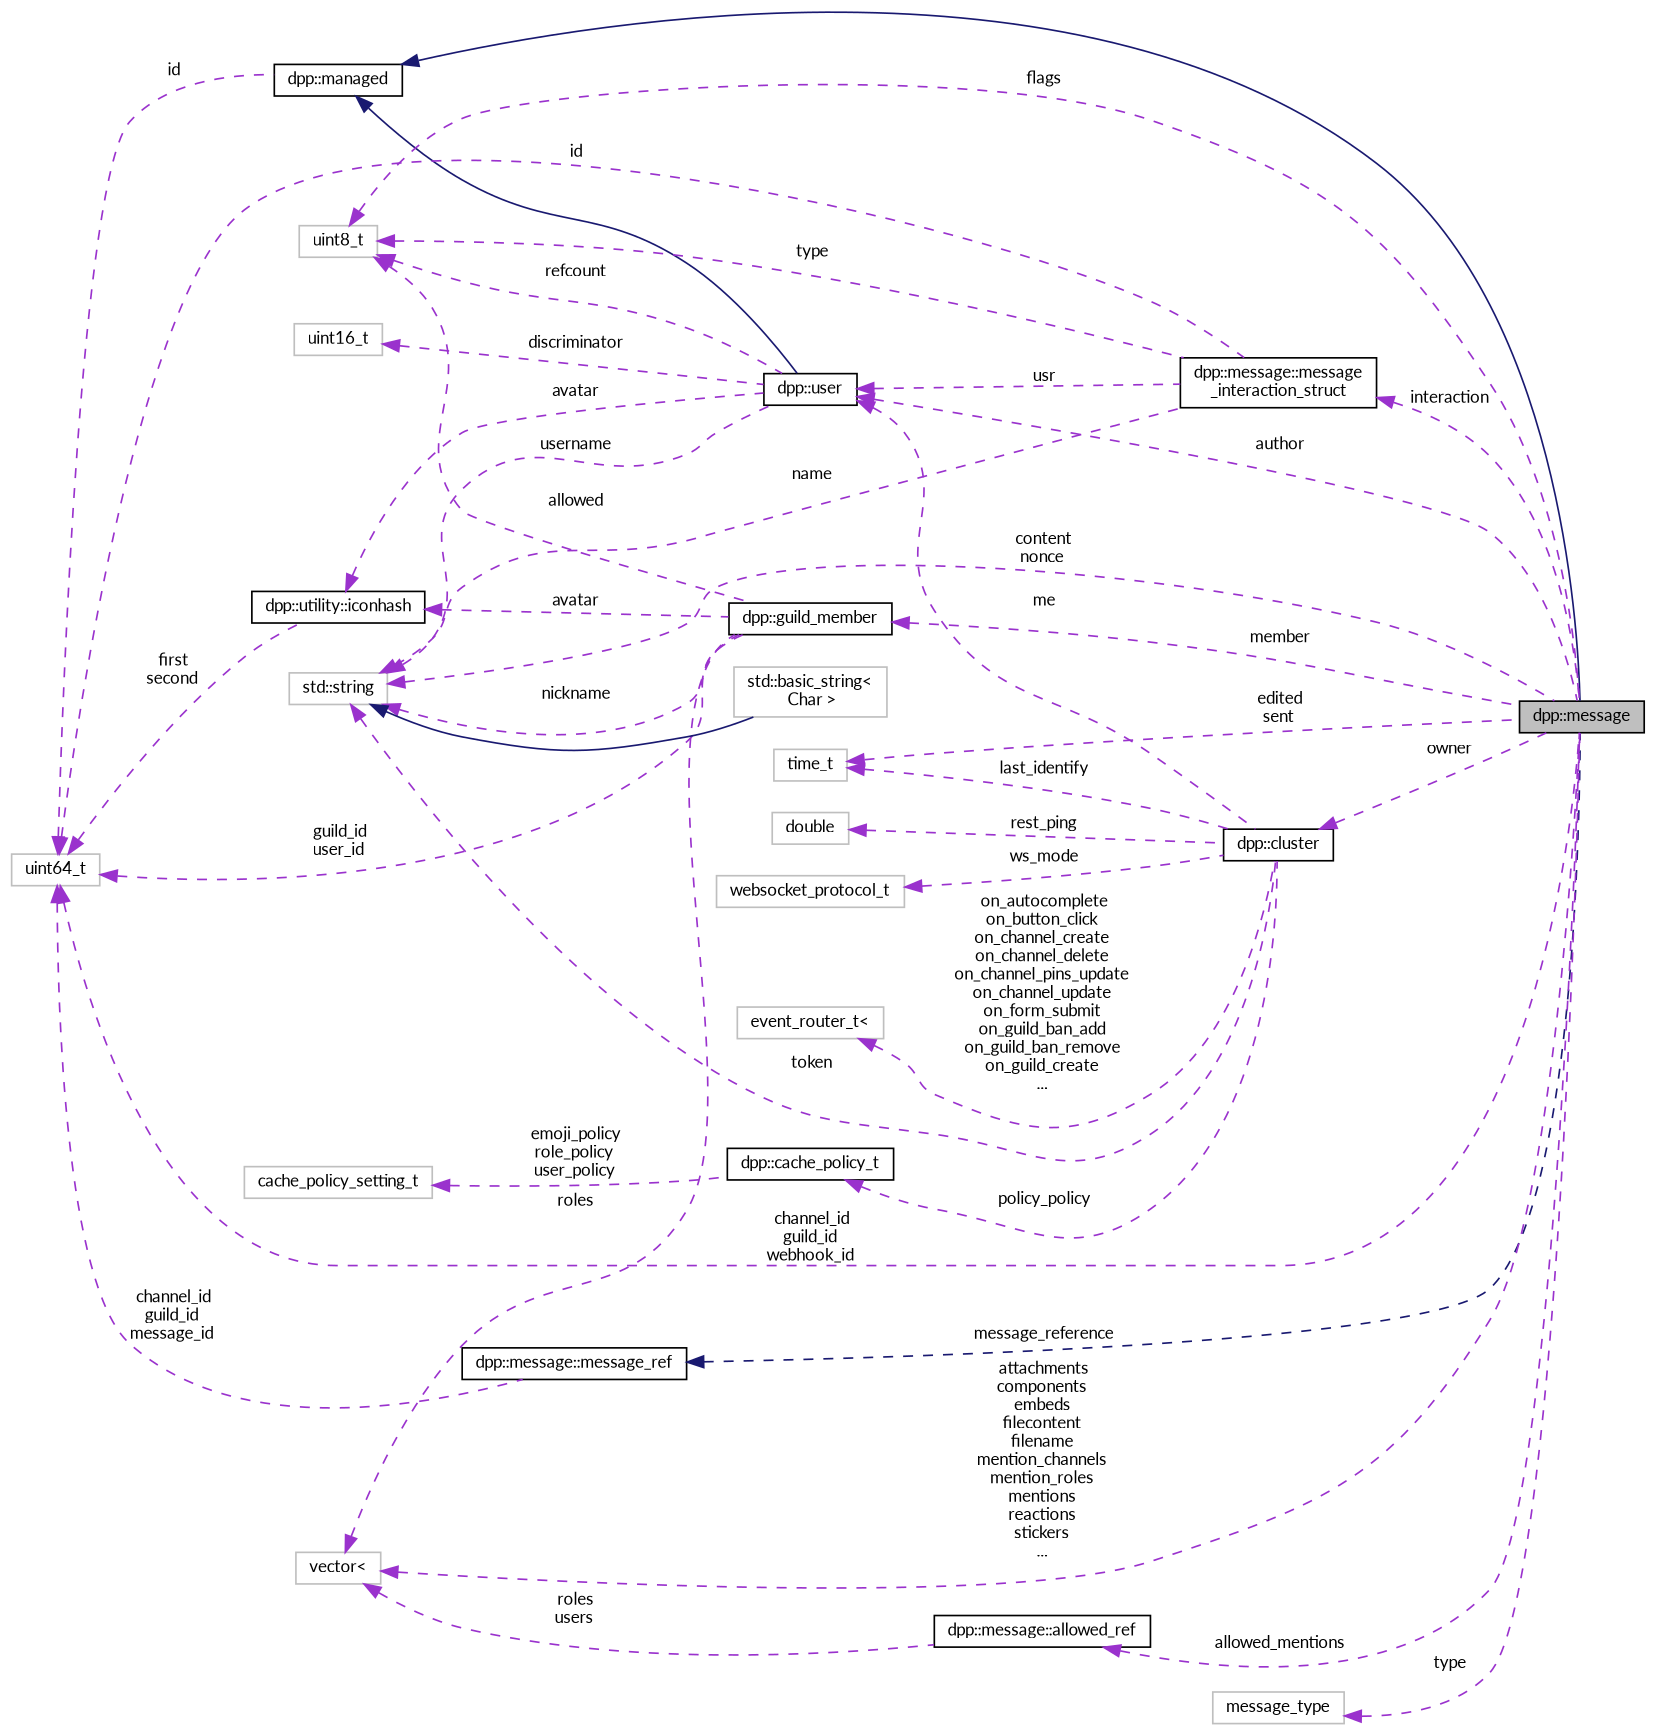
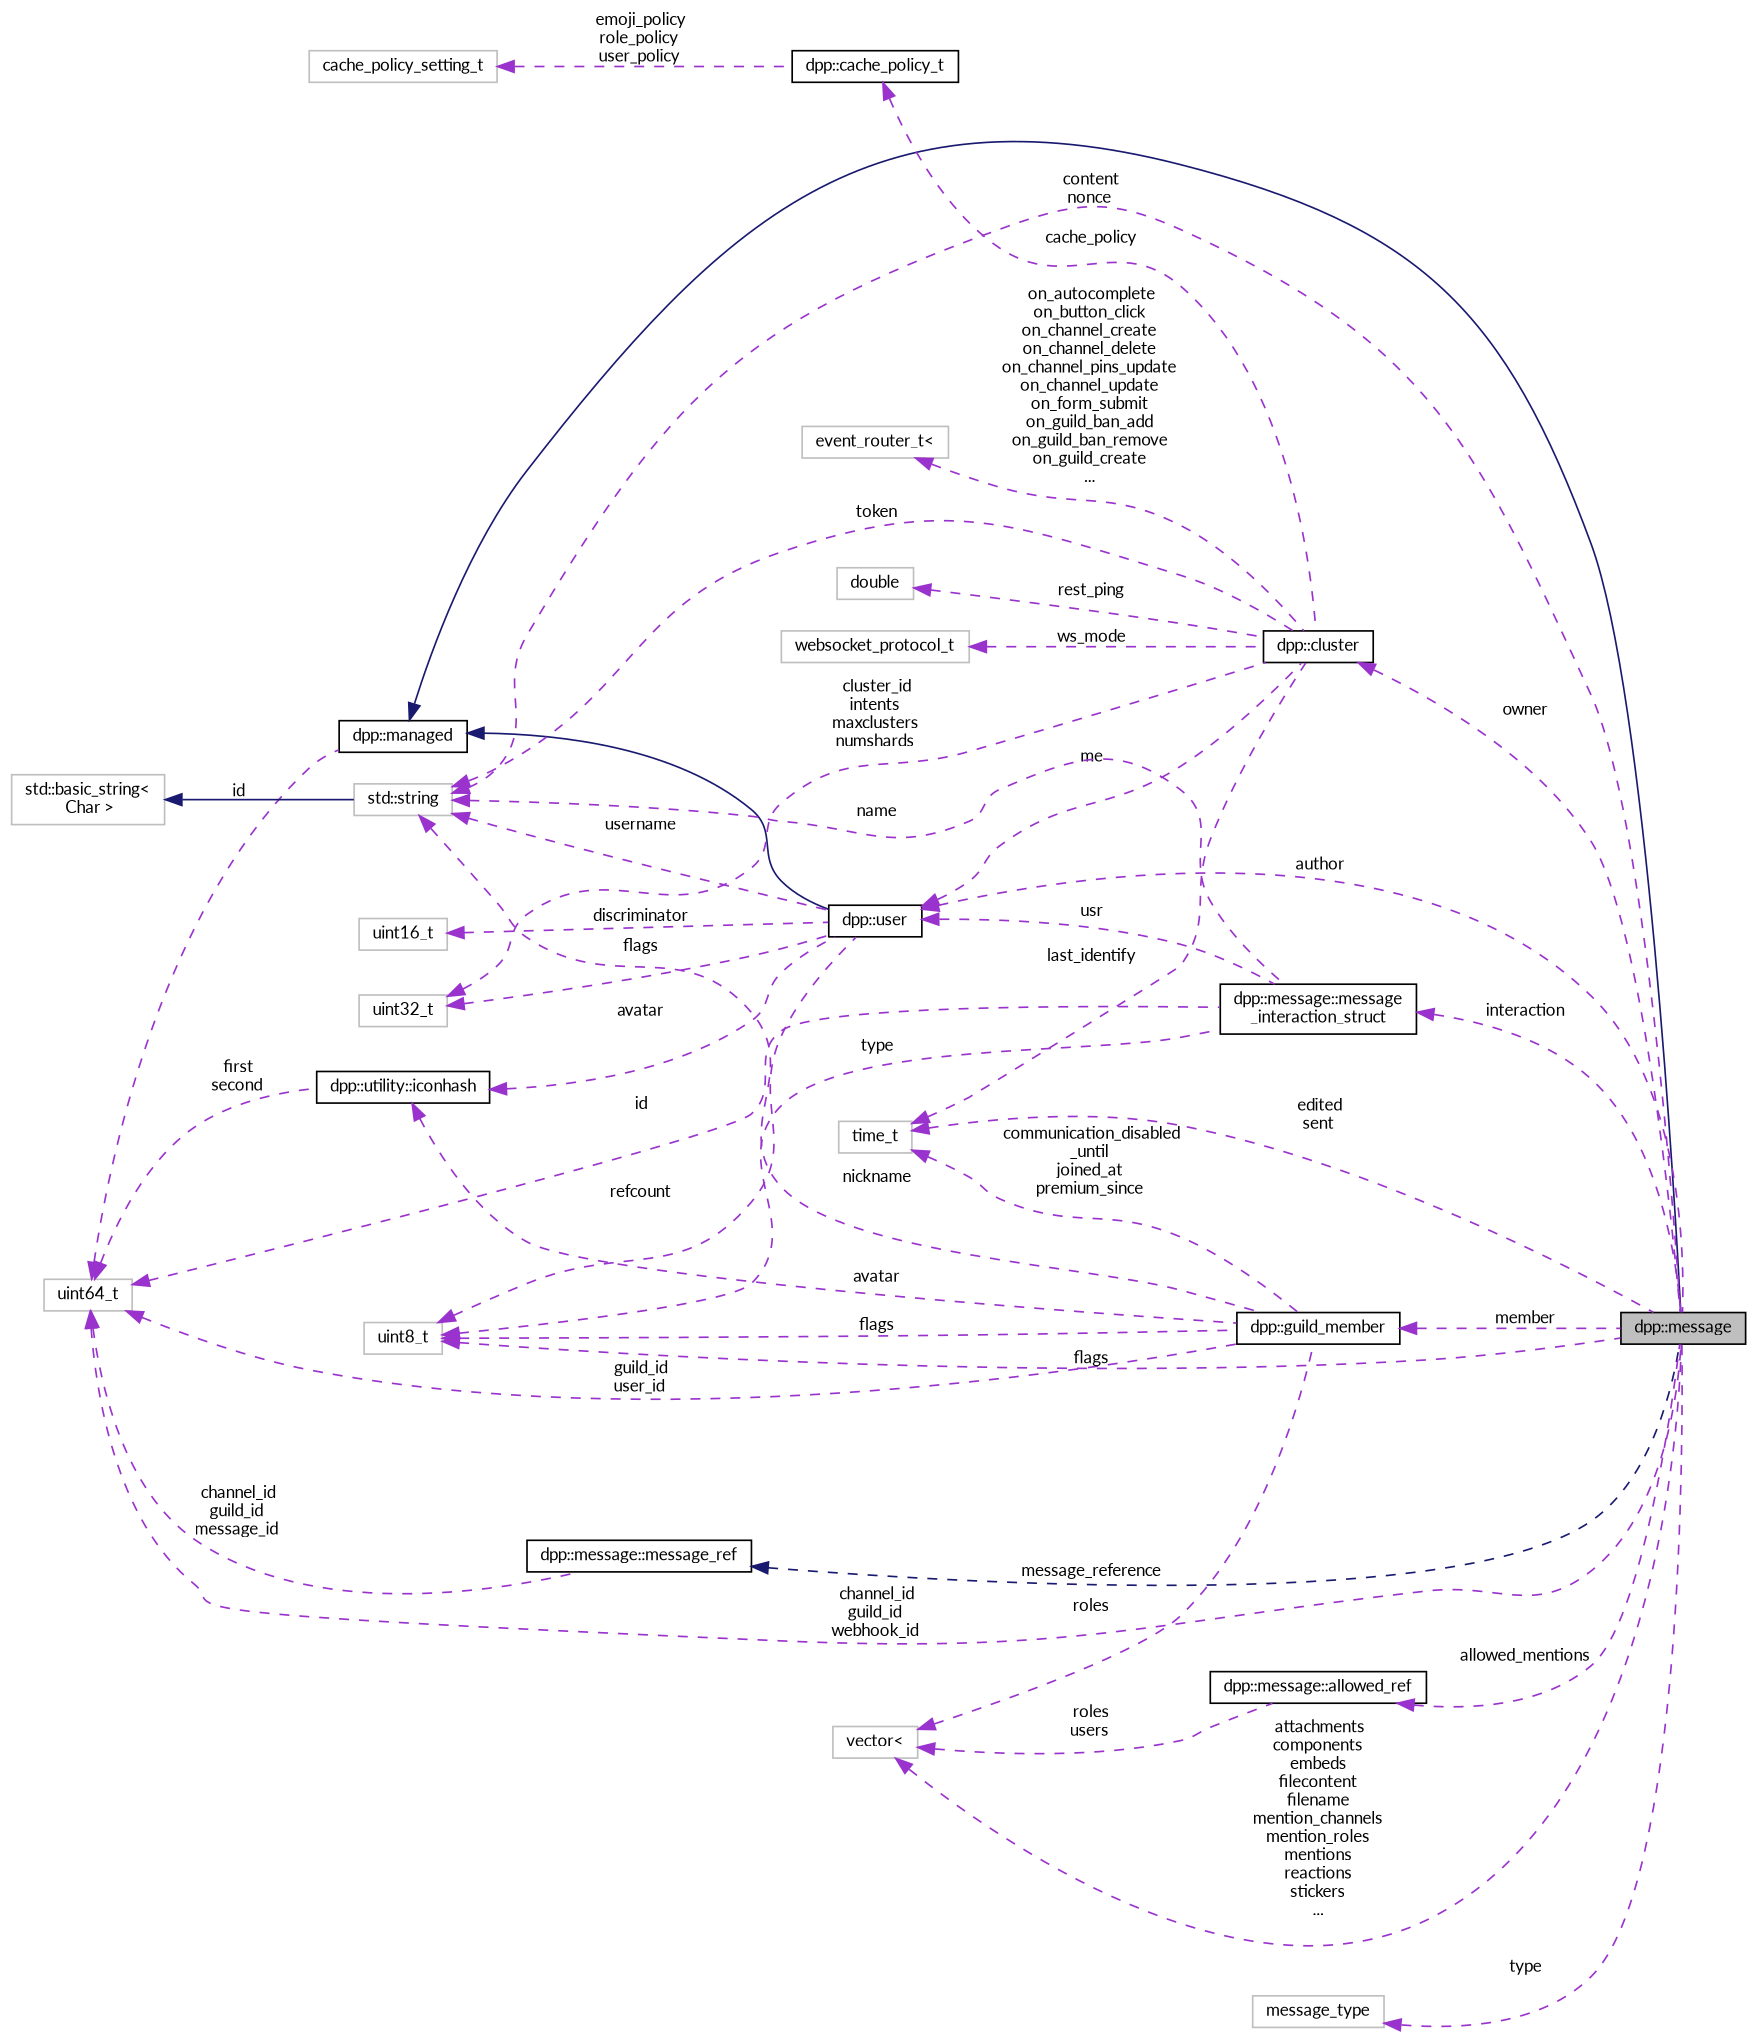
(574, 502) -> (875, 1326)
(569, 750) -> (264, 800)
none -> (403, 1011)
(1042, 1200) -> (1090, 239)
none -> (1118, 1221)
